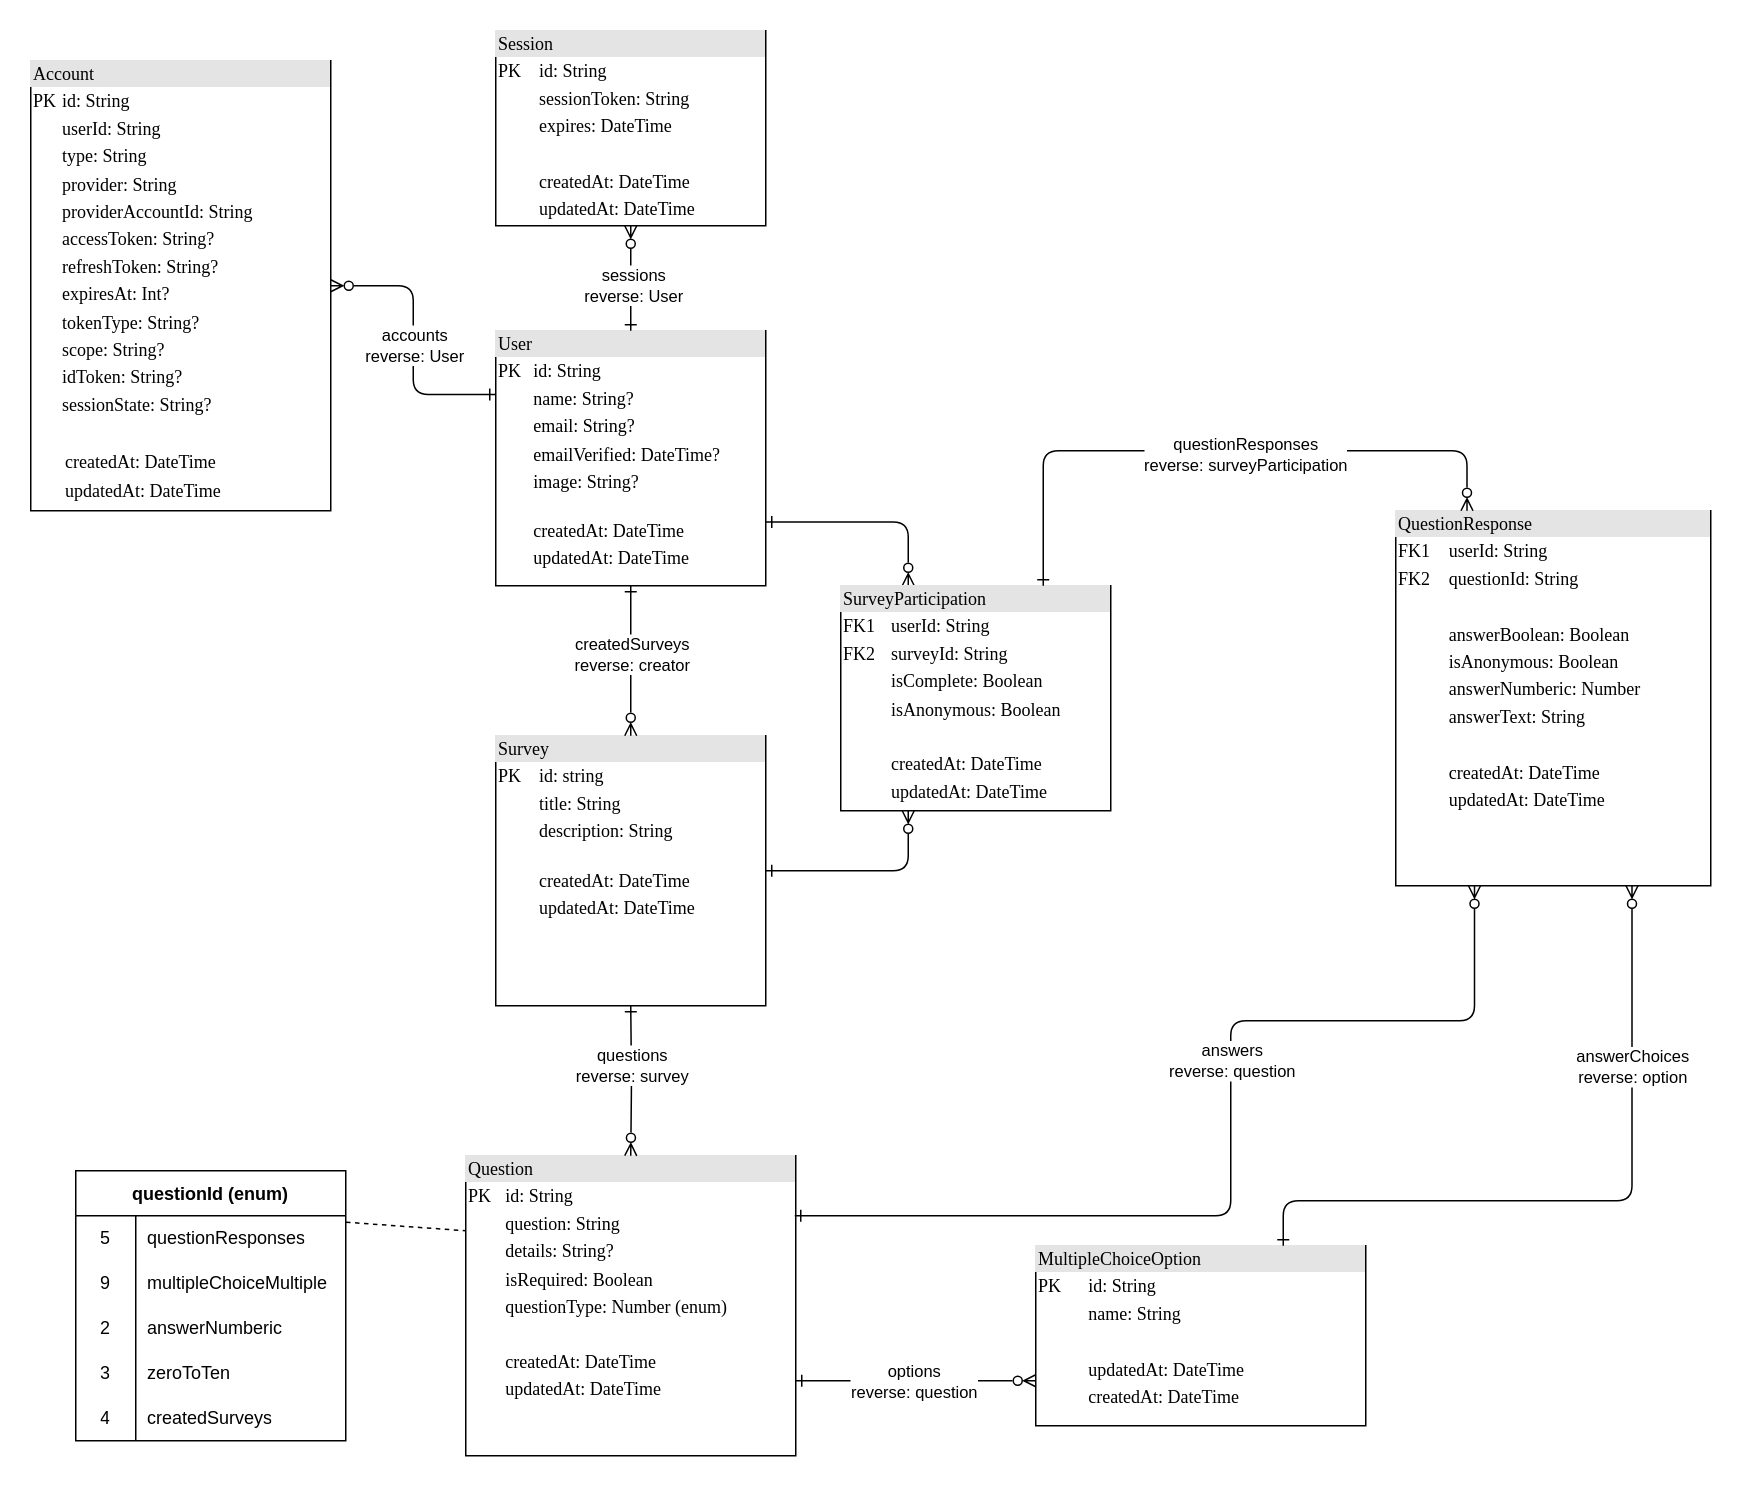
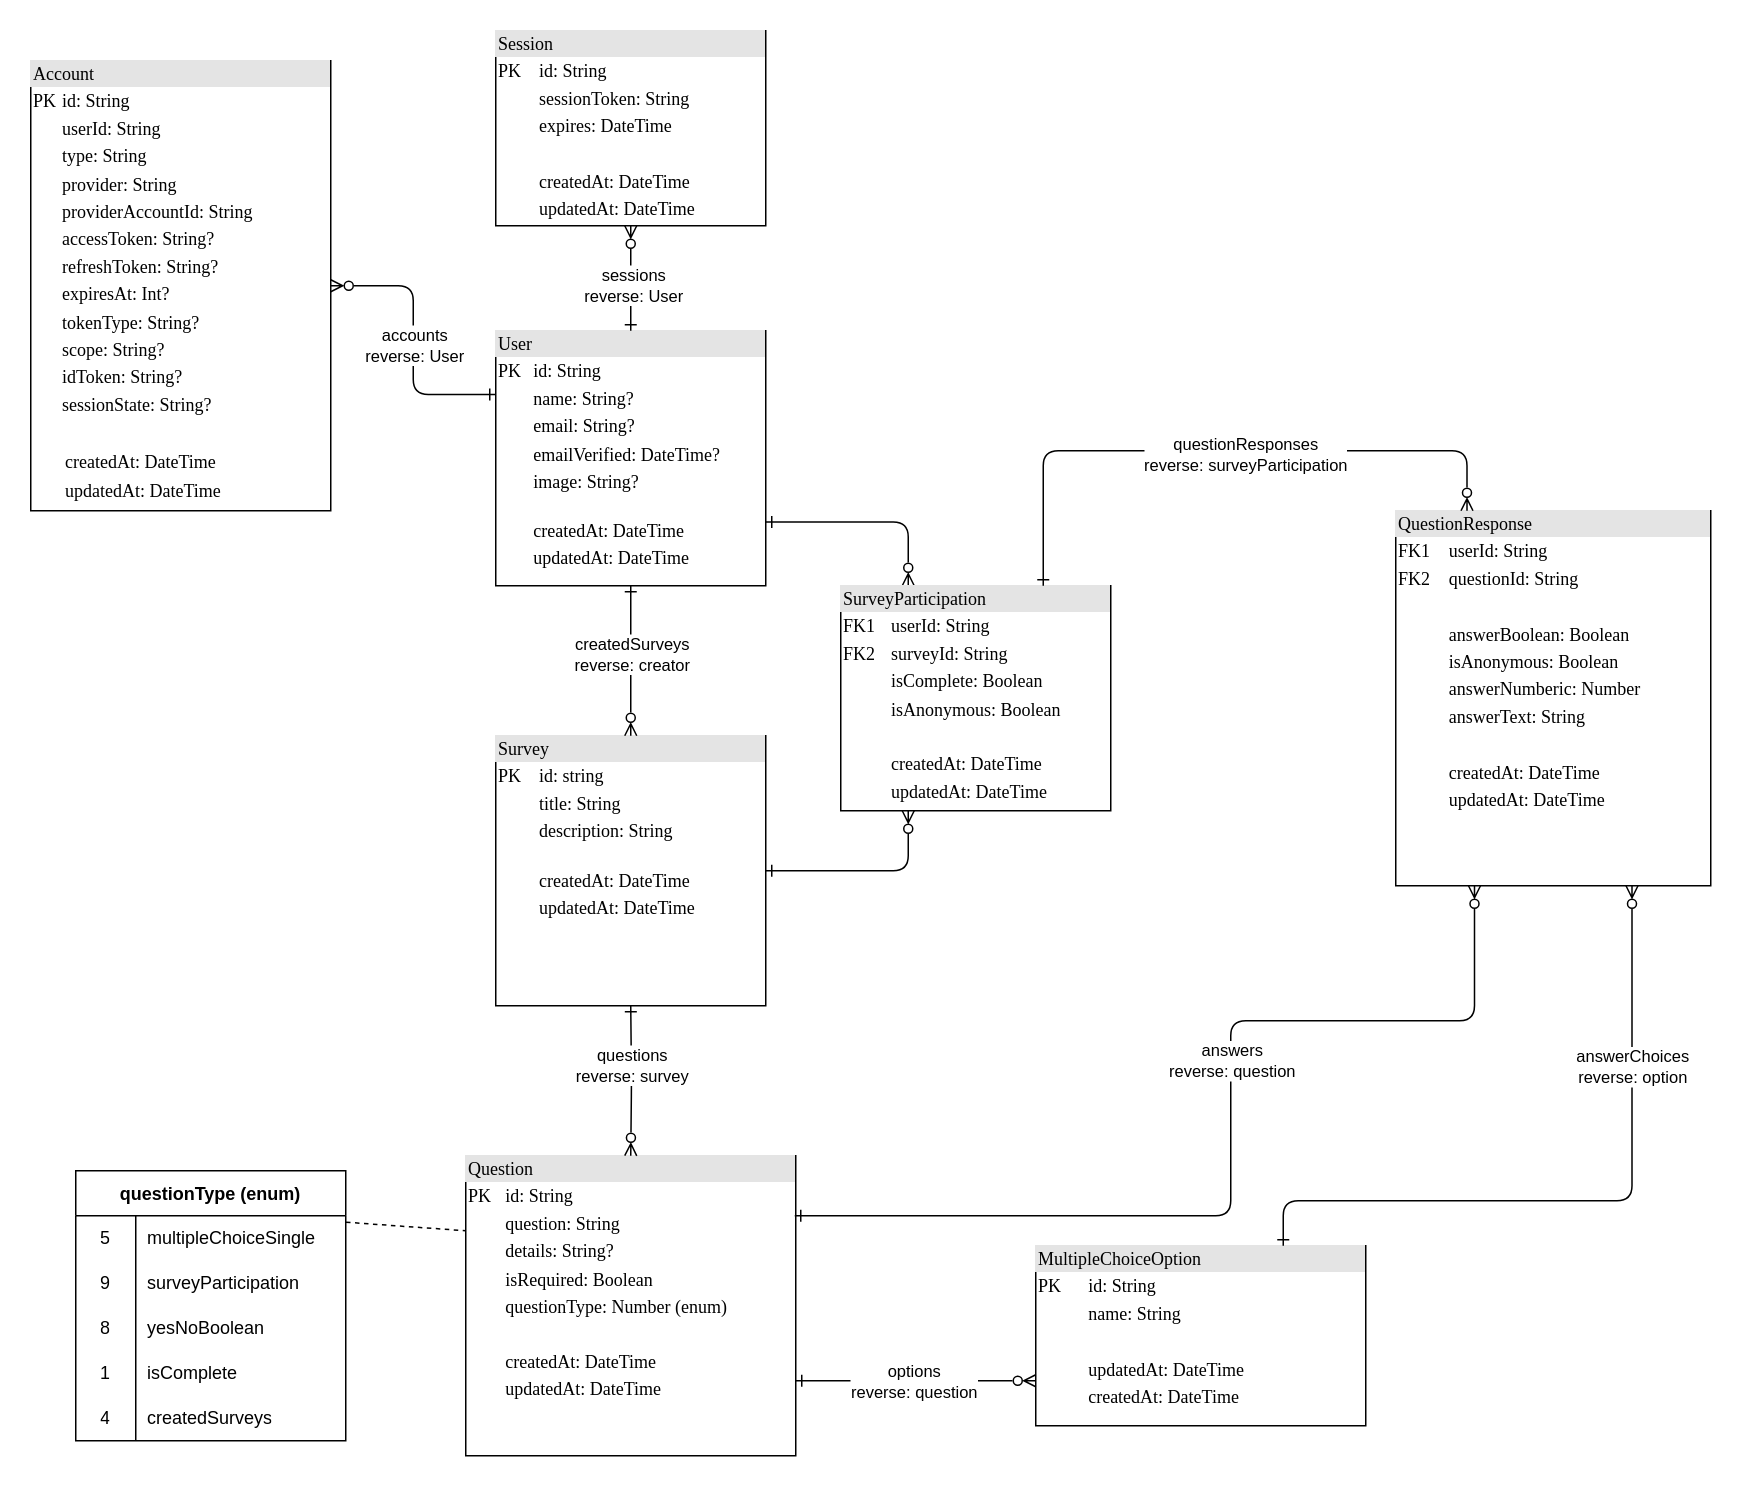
(210, 1194) -> (210, 1194)
(231, 1238) -> (235, 1238)
(242, 1283) -> (236, 1283)
(106, 1328) -> (106, 1328)
(216, 1328) -> (206, 1328)
(106, 1373) -> (106, 1373)
(193, 1373) -> (193, 1373)
